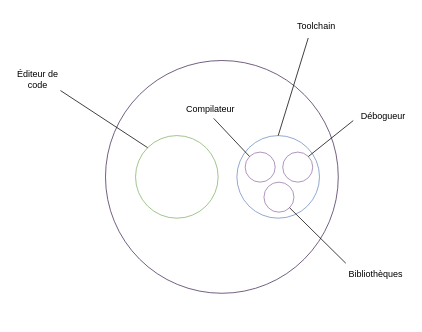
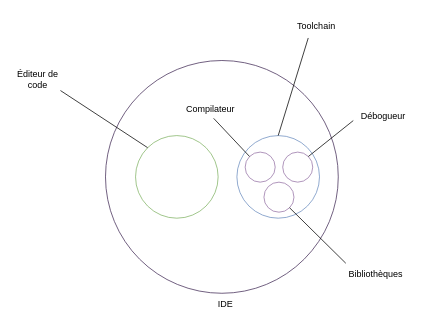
none -> (225, 304)
